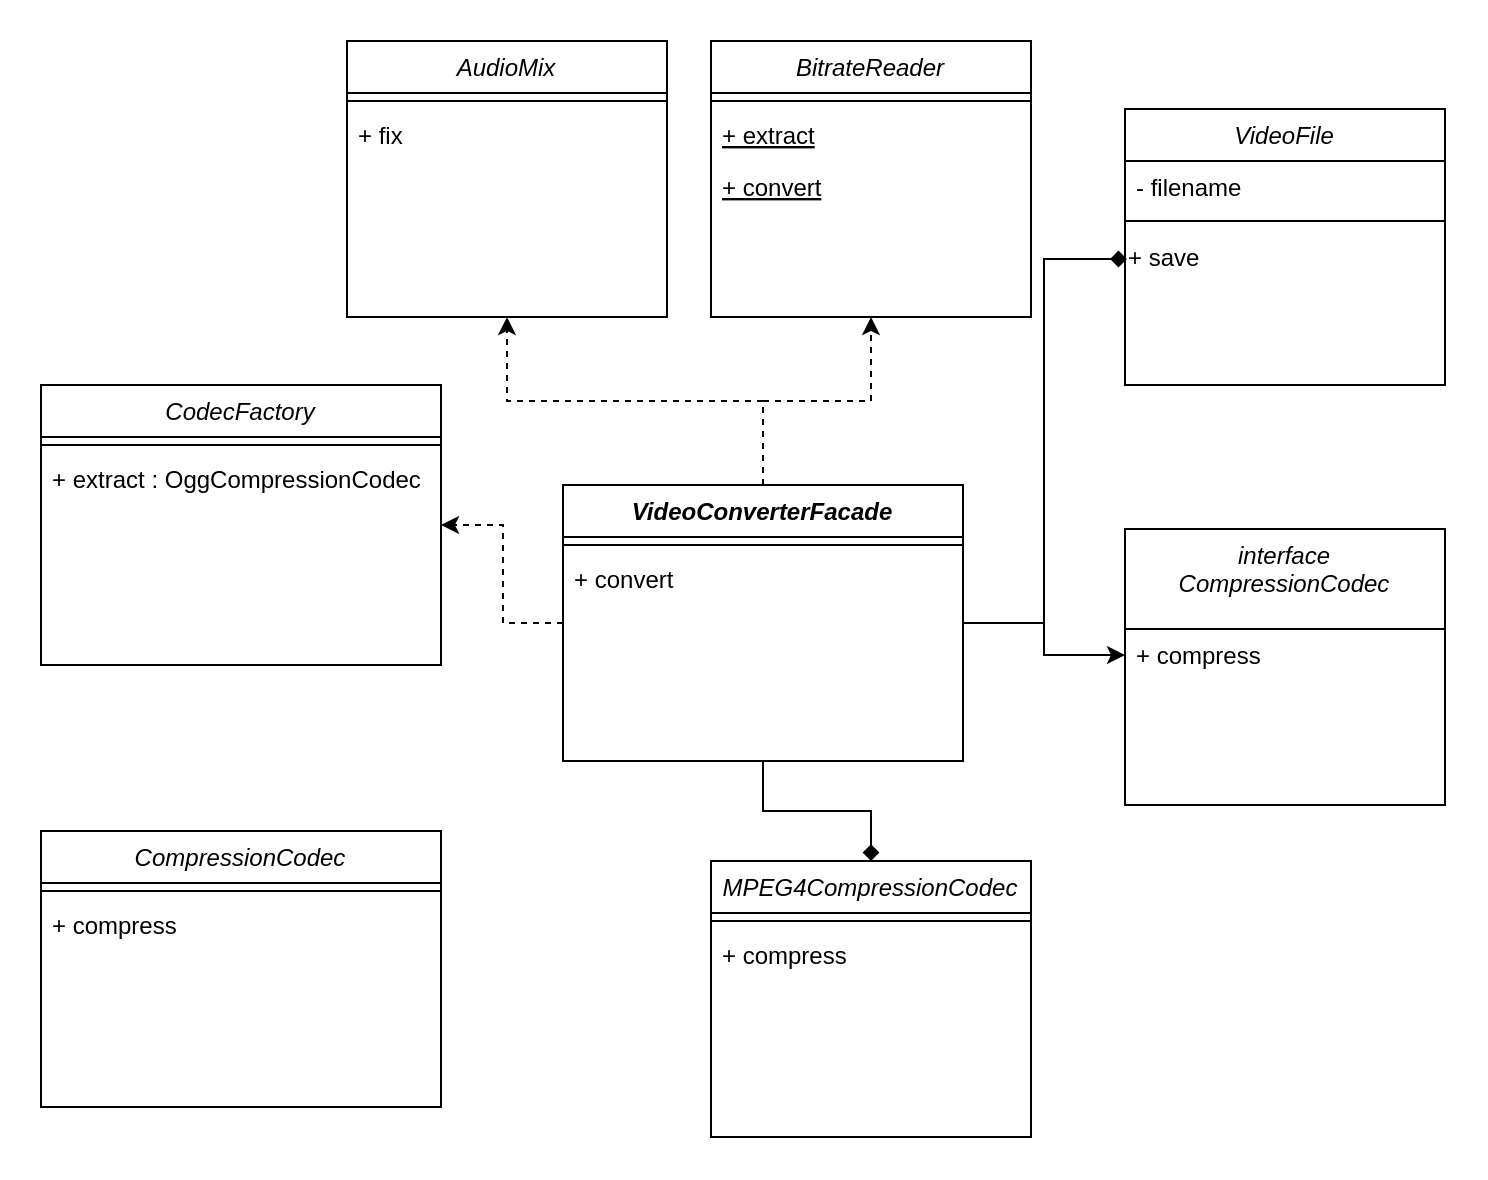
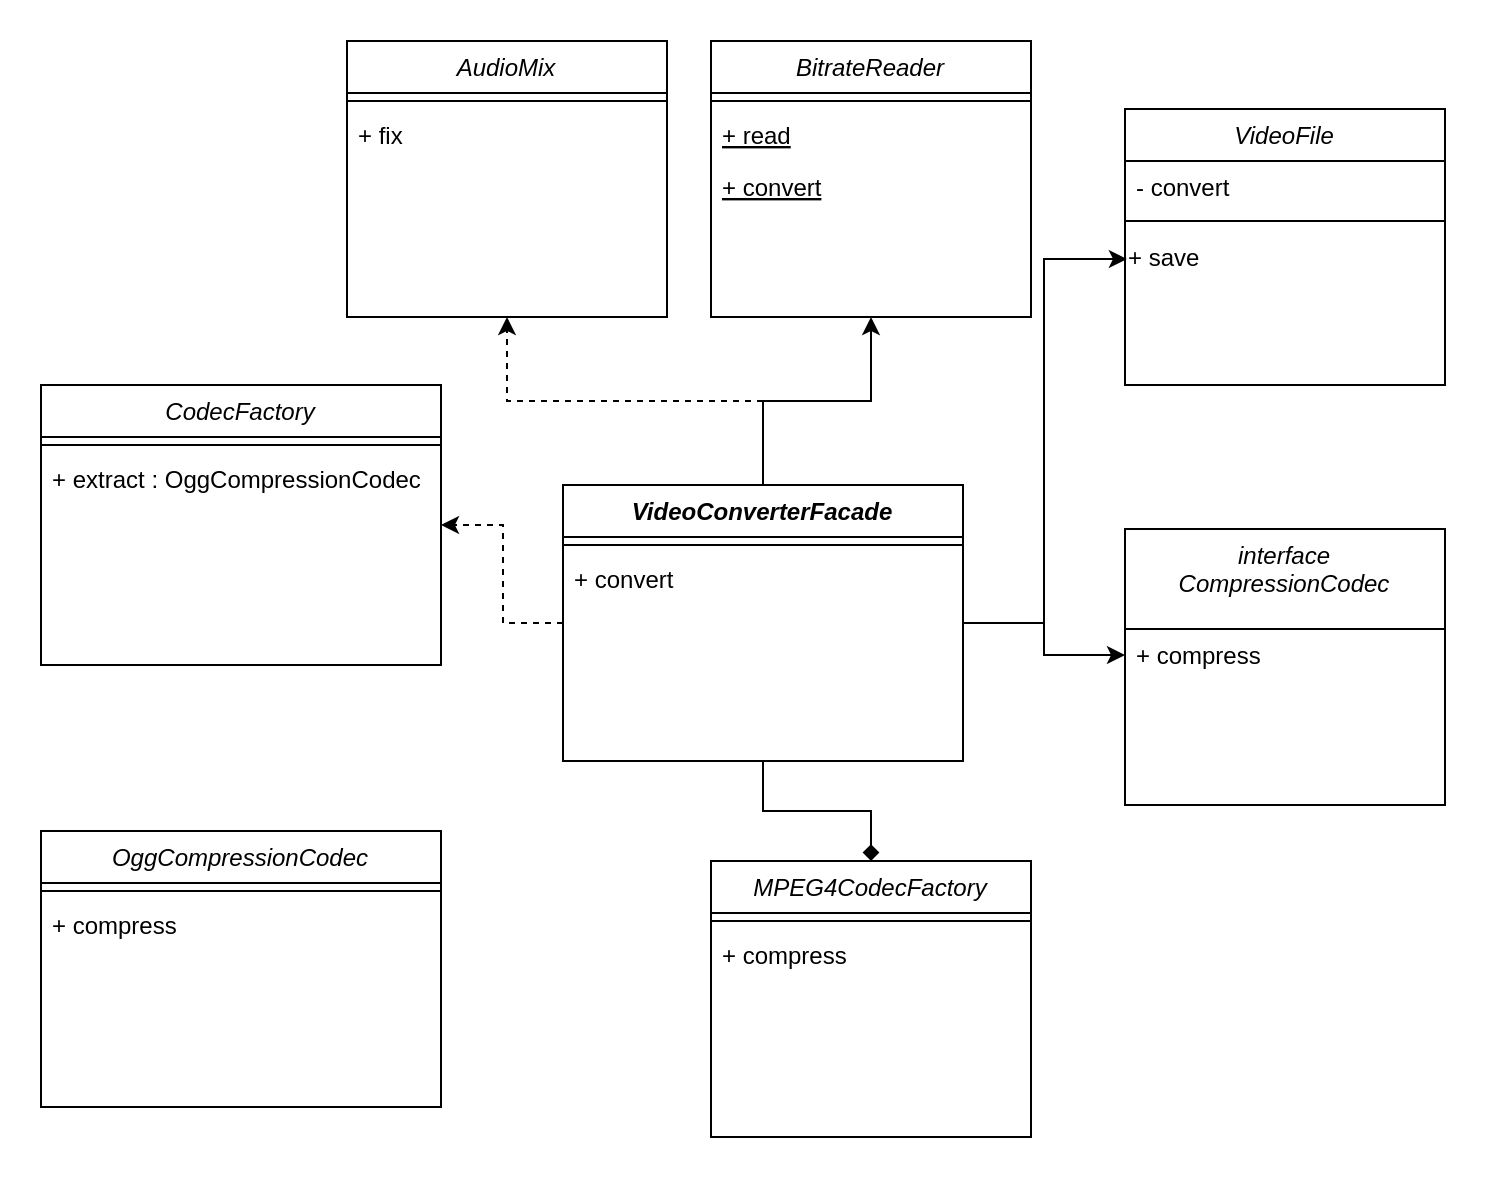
(779, 136) -> (759, 136)
(1194, 188) -> (1193, 188)
(1110, 259) -> (1111, 259)
(854, 401) -> (854, 401)
(240, 858) -> (240, 858)
(870, 888) -> (870, 888)
